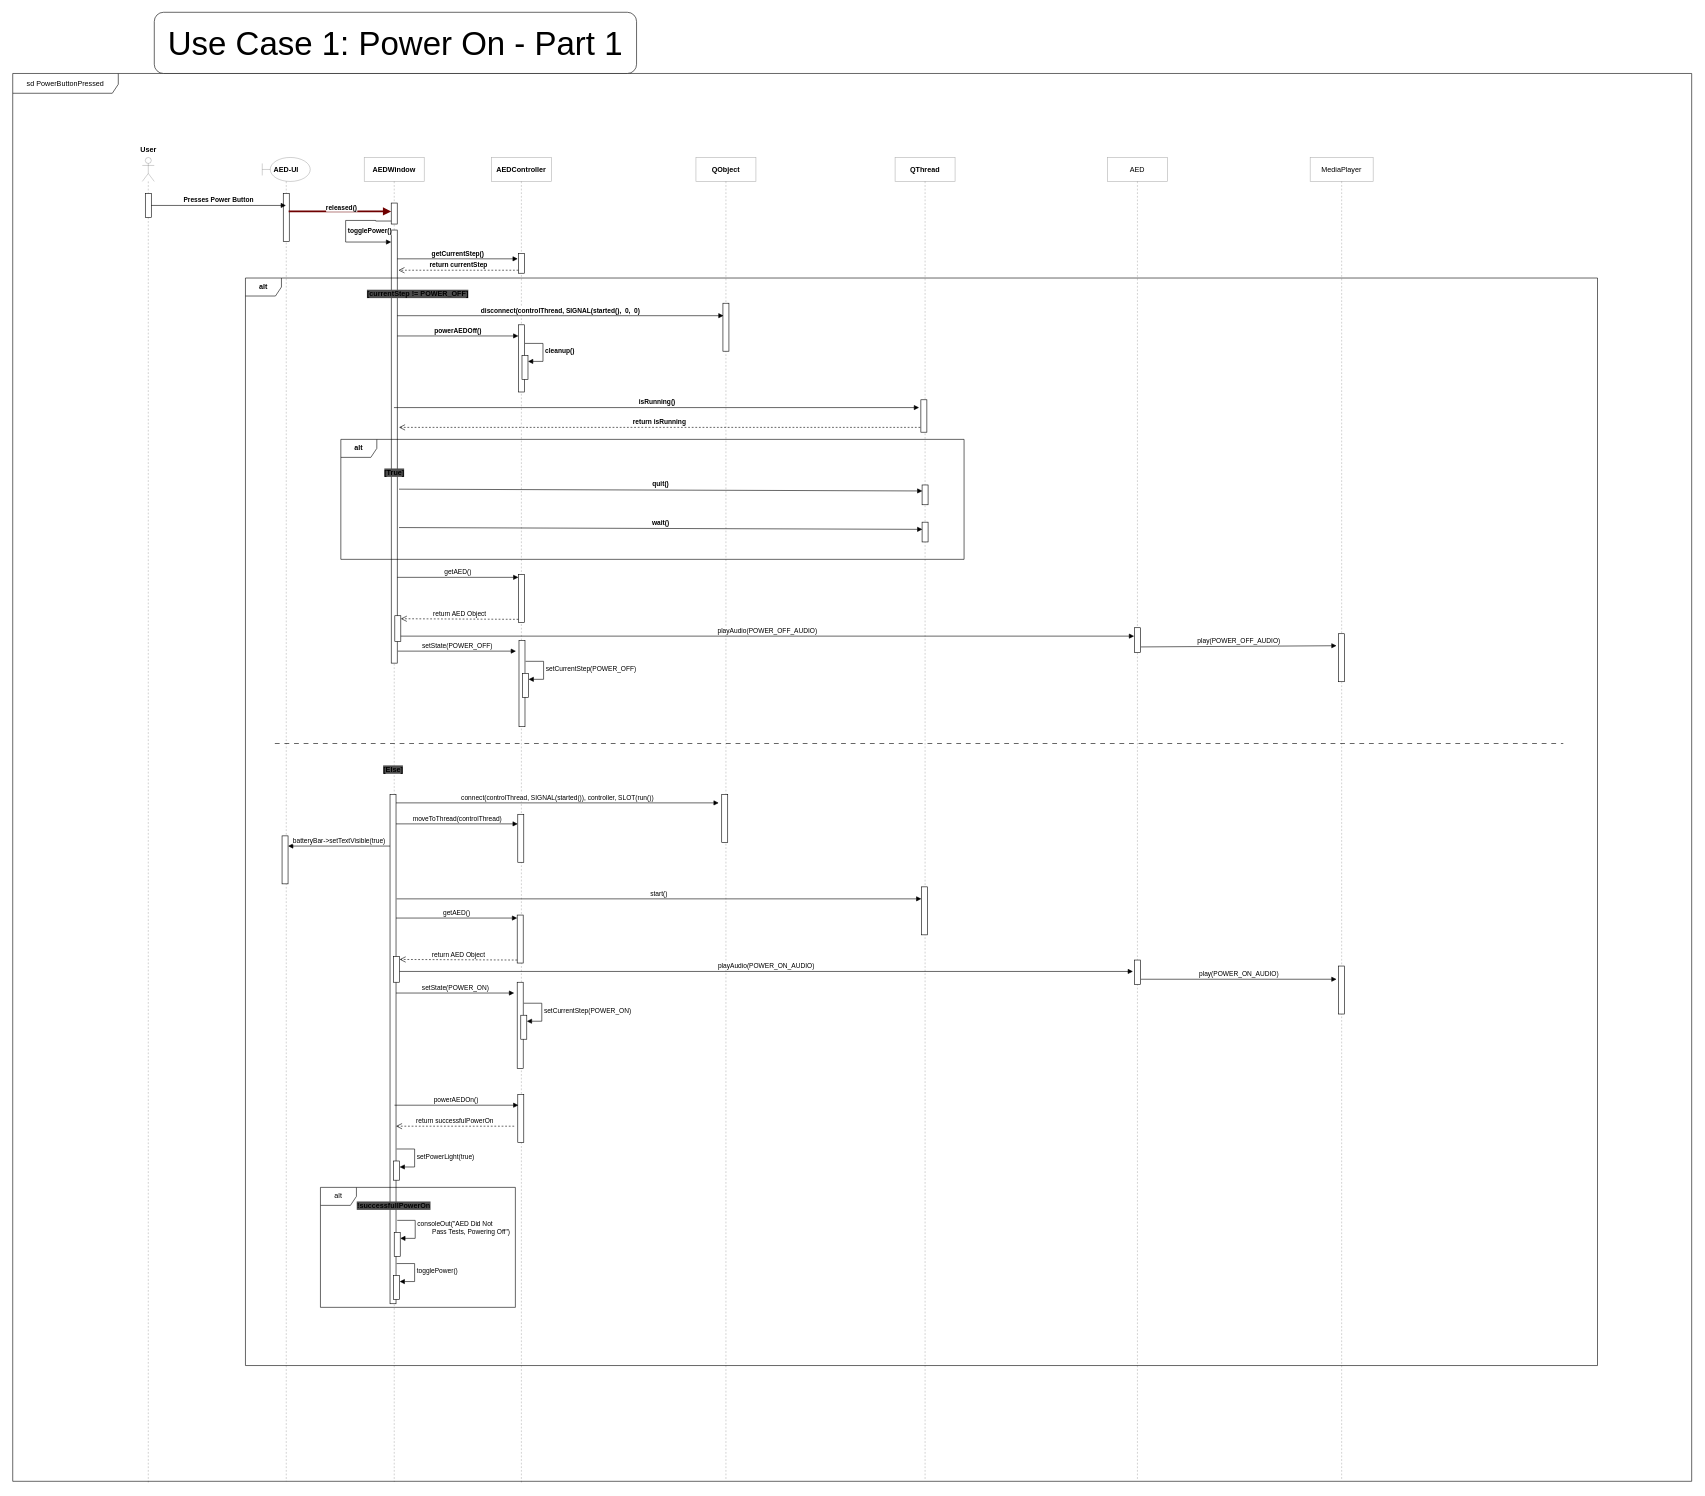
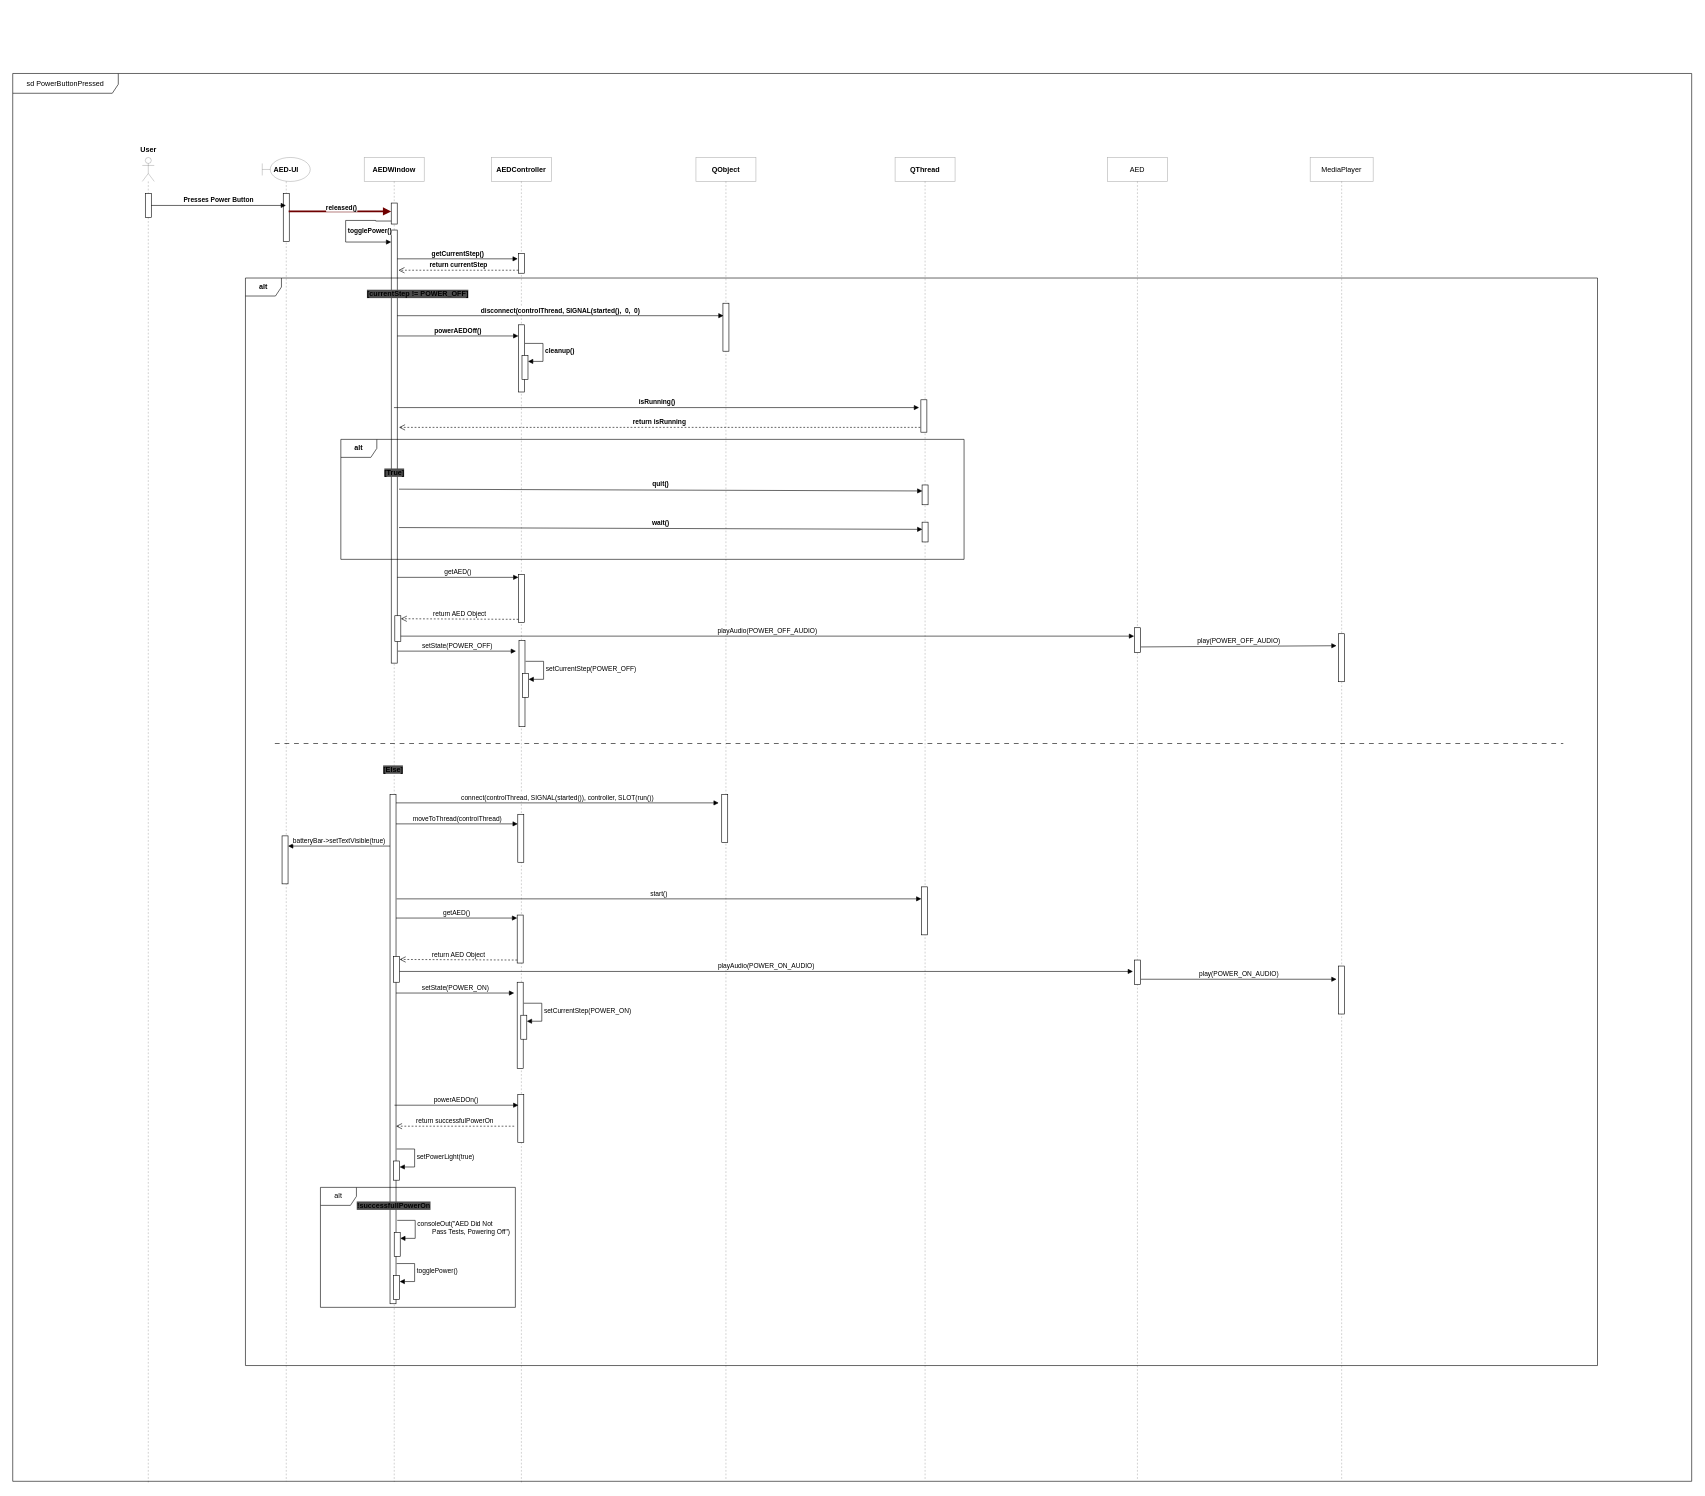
(395, 43) -> none
